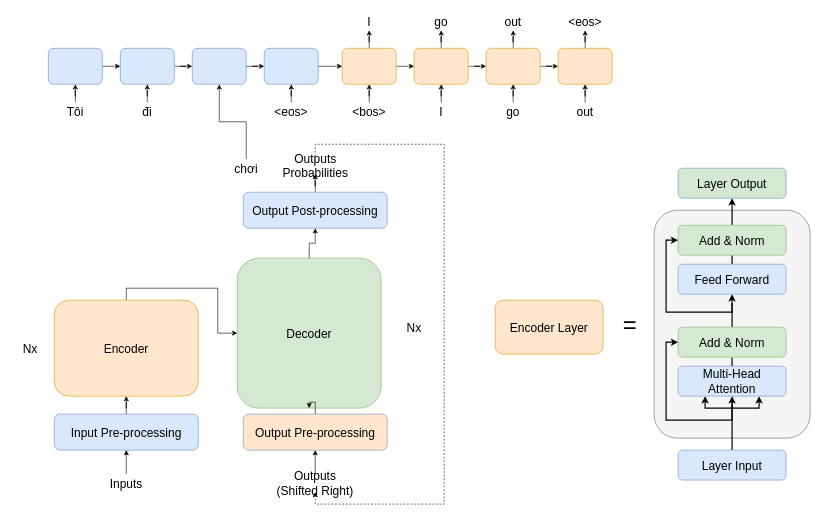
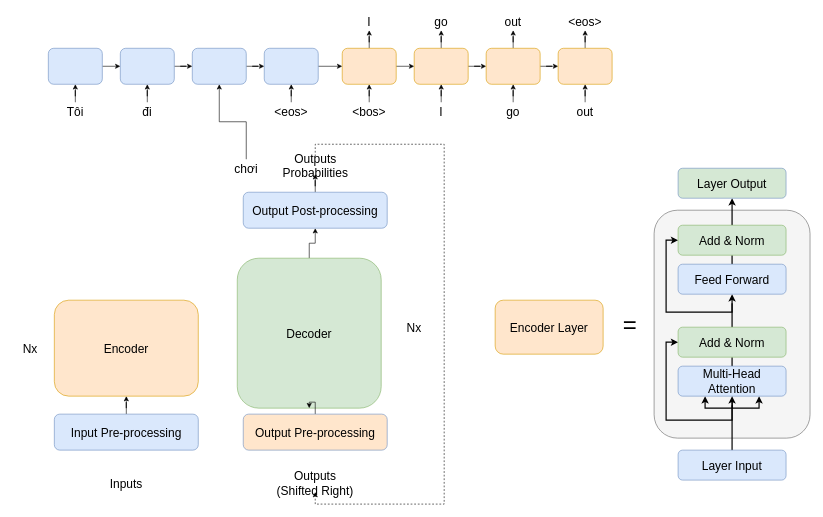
(217, 288) -> none
(126, 455) -> none
(315, 455) -> none
